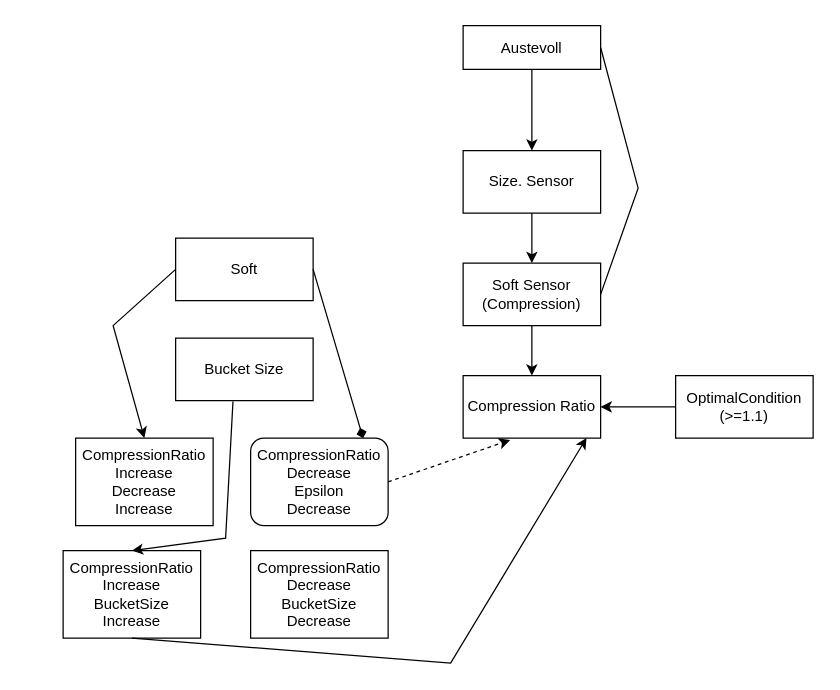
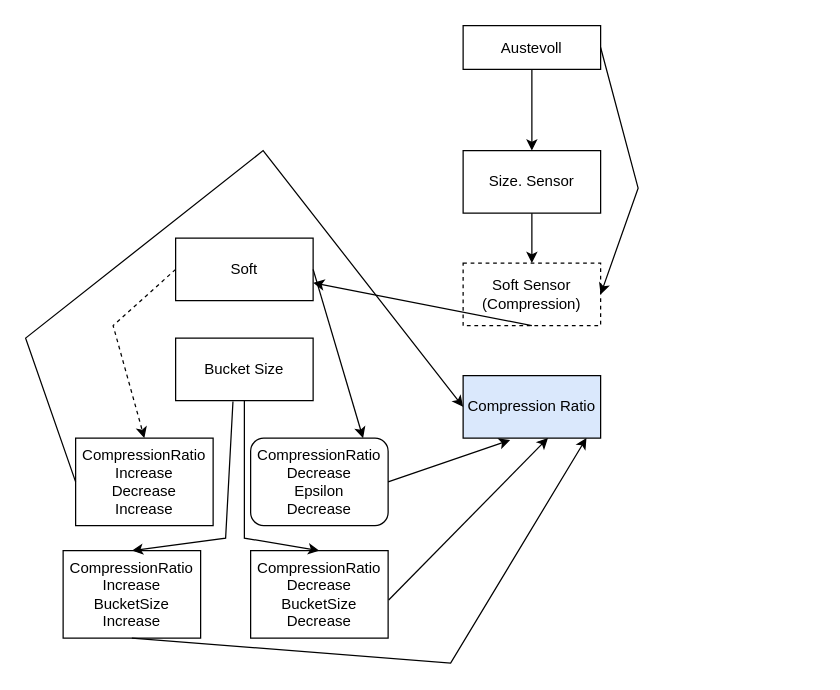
none -> (210, 193)
(603, 289) -> (604, 285)
(532, 294) -> (532, 294)
(116, 335) -> (116, 335)
(532, 347) -> (457, 311)
(532, 407) -> (532, 407)
(643, 407) -> none
(744, 407) -> none
(360, 427) -> (360, 429)
(446, 462) -> (446, 462)
none -> (244, 503)
none -> (465, 522)
